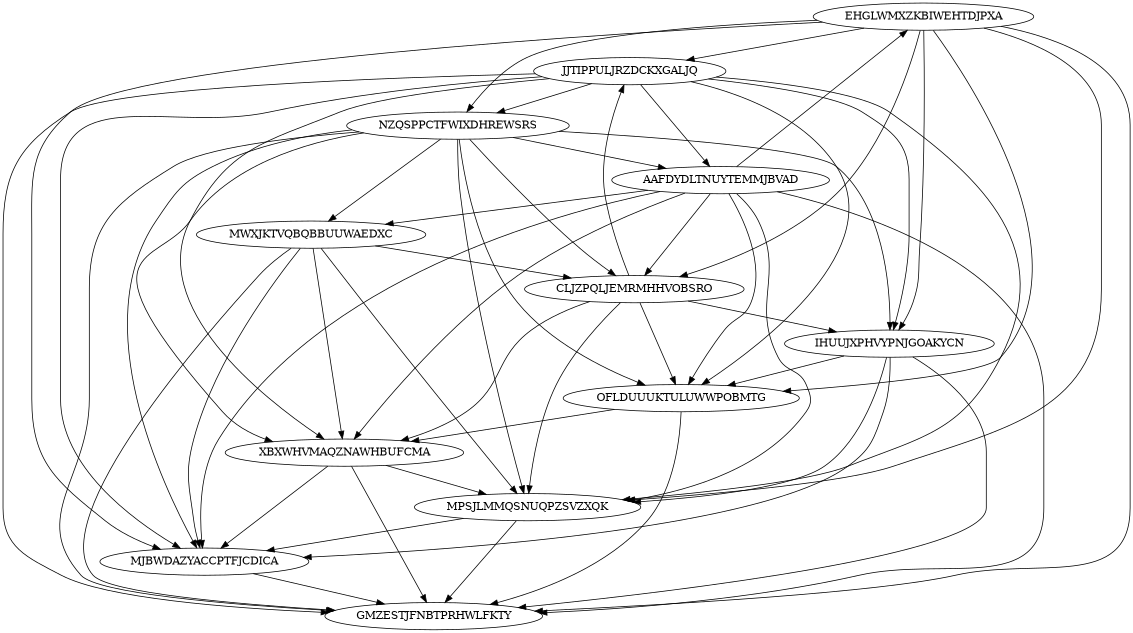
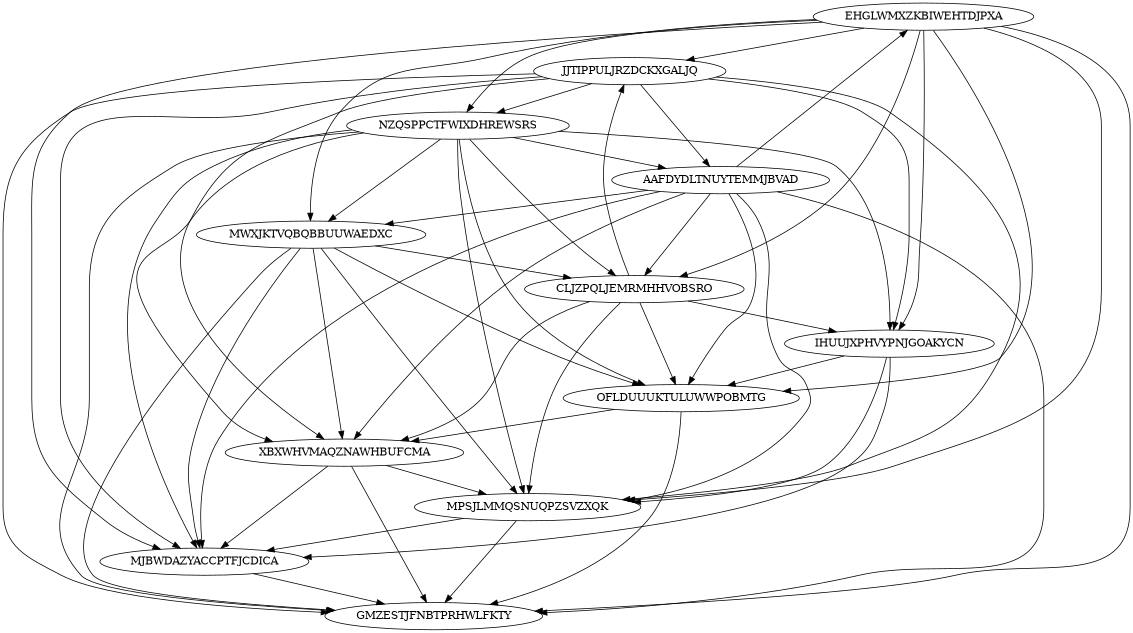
none -> (518, 51)
(848, 204) -> (473, 319)
(852, 561) -> none
